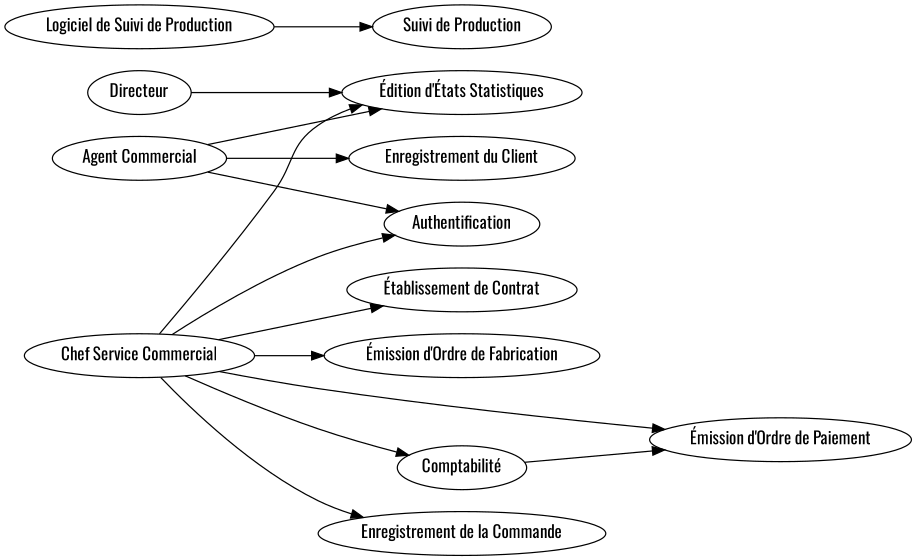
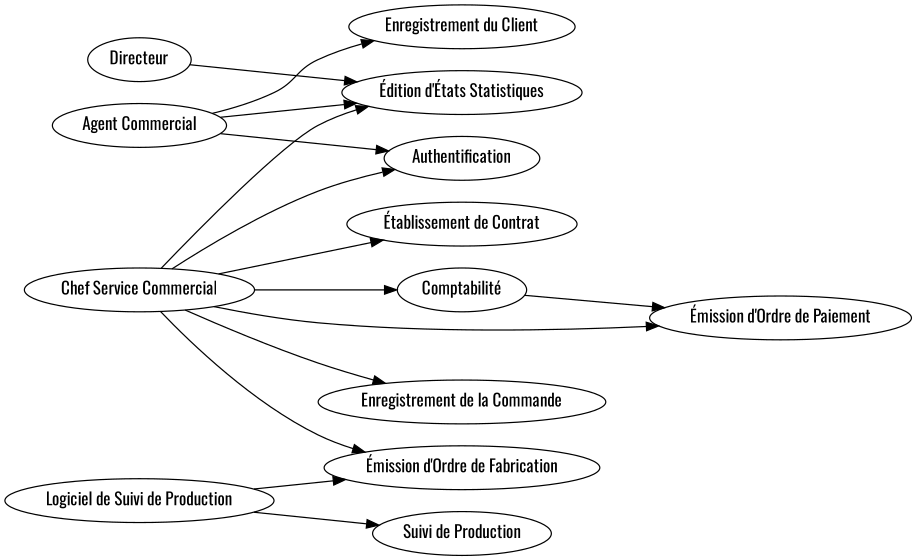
none -> (294, 485)
